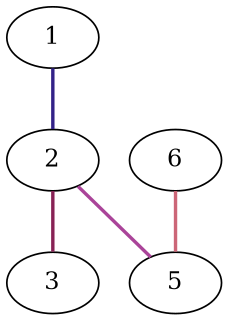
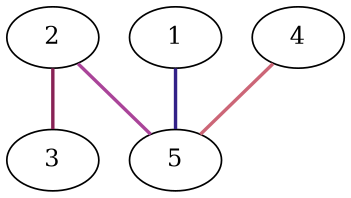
(53, 99) -> (176, 99)
(176, 160) -> (298, 37)
